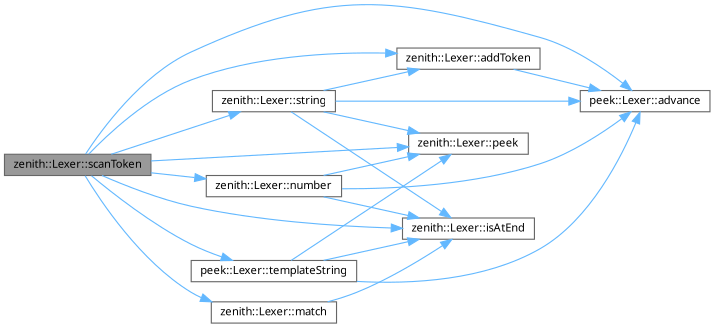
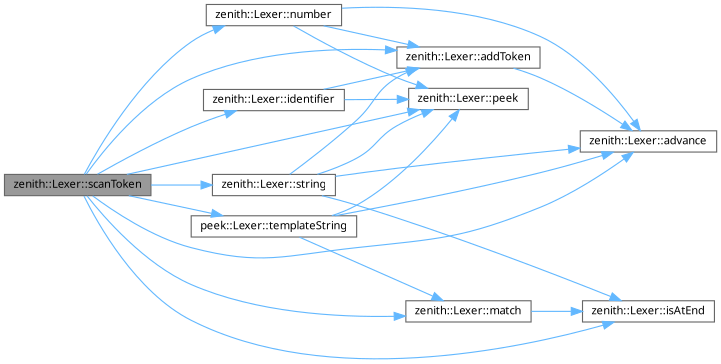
none -> (274, 100)
(645, 101) -> (648, 141)
(362, 205) -> (366, 35)
(366, 251) -> (366, 267)
